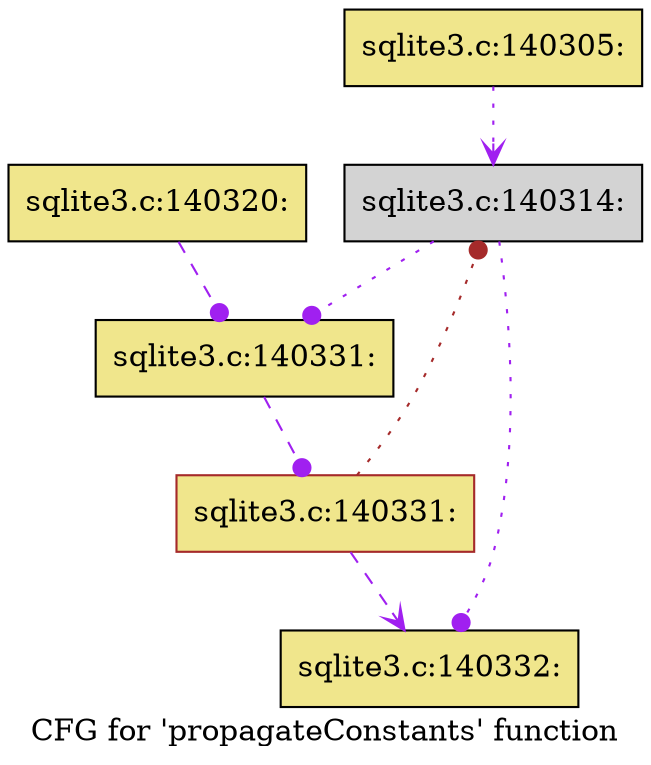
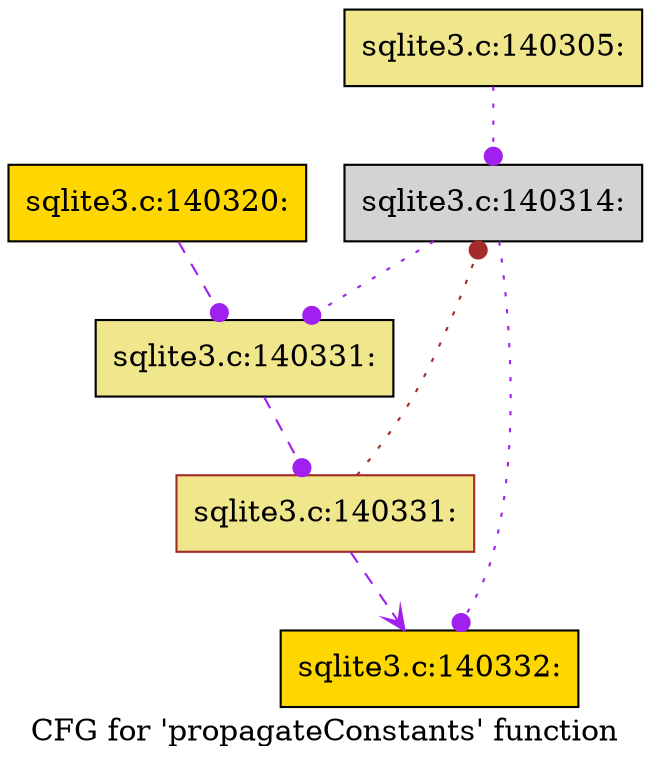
(493, 115) -> (493, 117)
(157, 203) -> (157, 203)
(430, 669) -> (430, 669)
